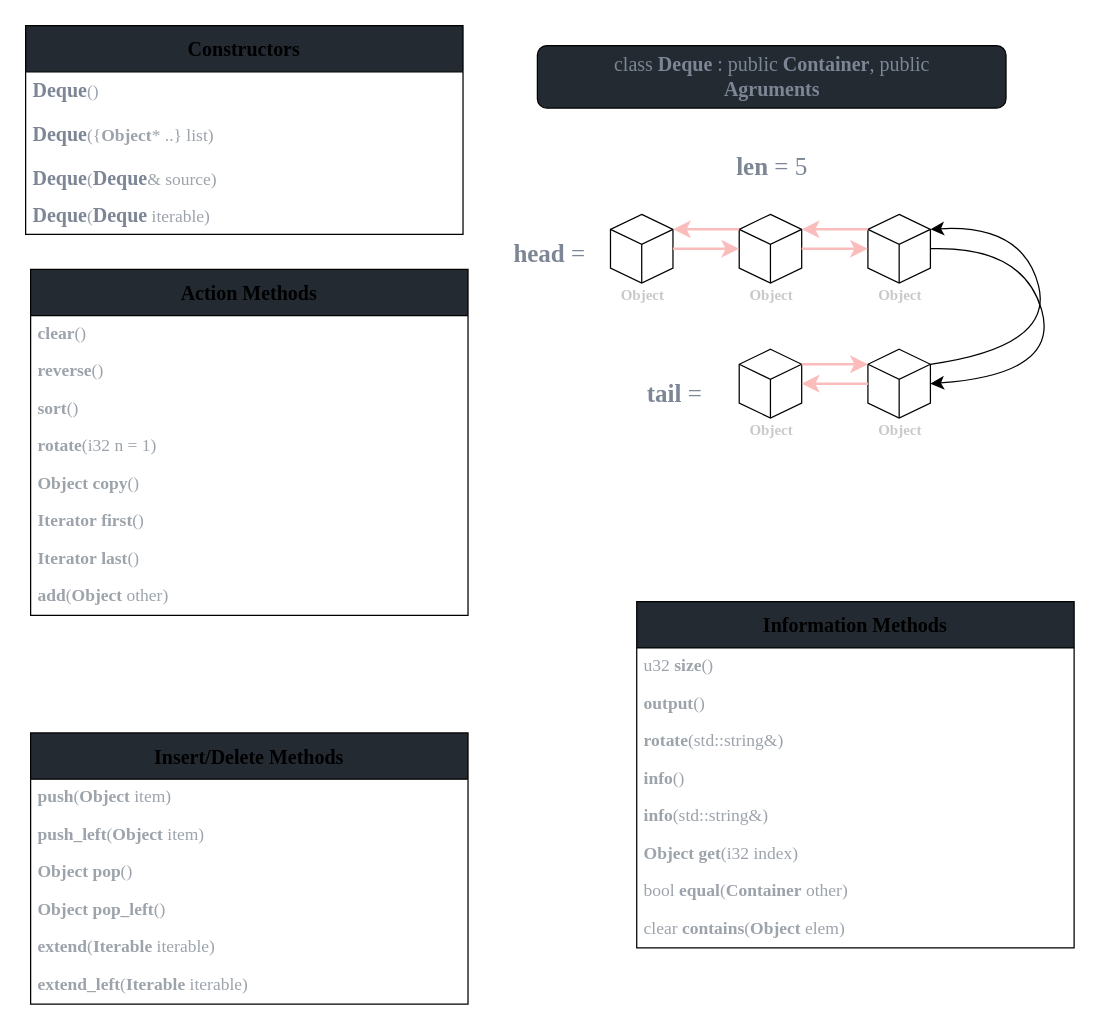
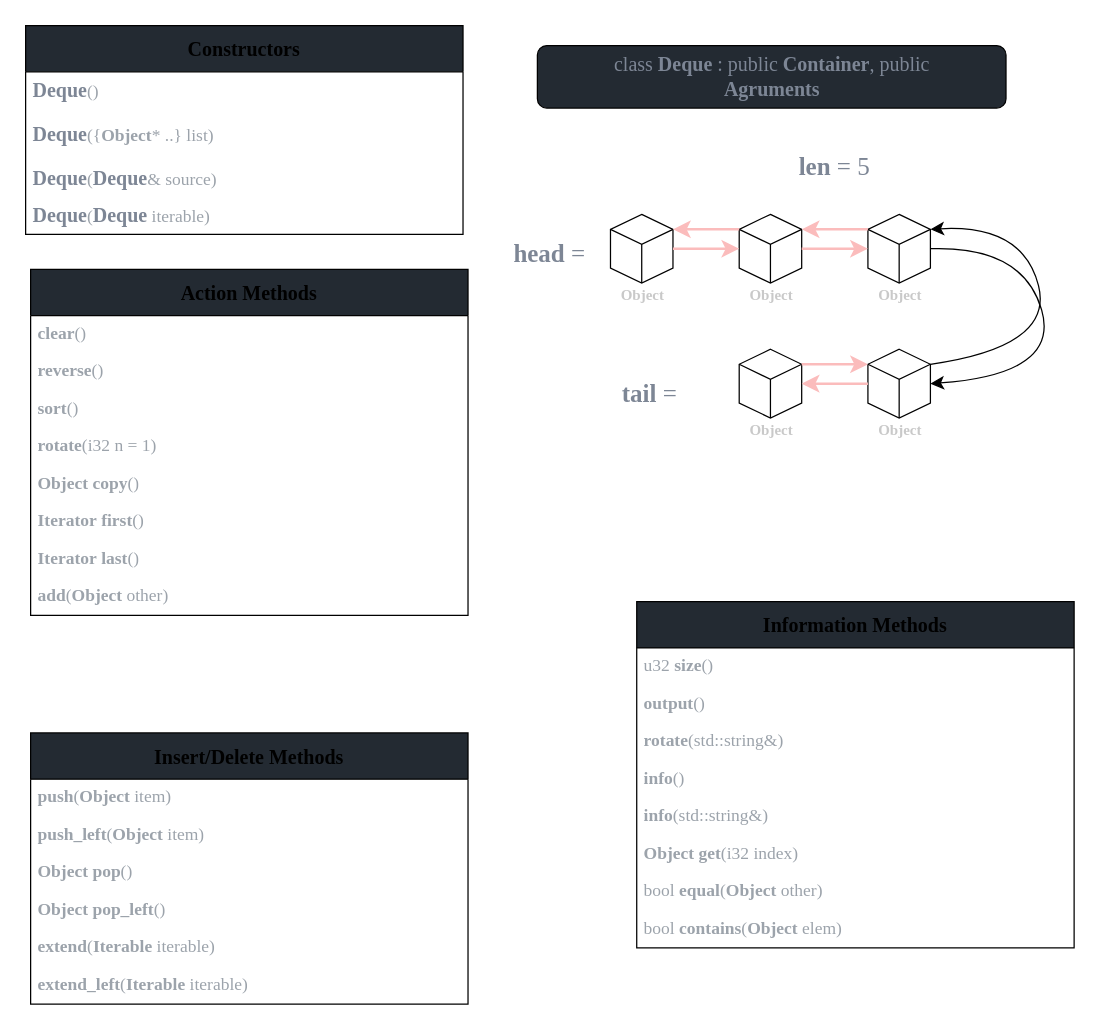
(772, 166) -> (834, 166)
(674, 393) -> (649, 393)
(768, 892) -> (755, 892)
(768, 929) -> (763, 929)
